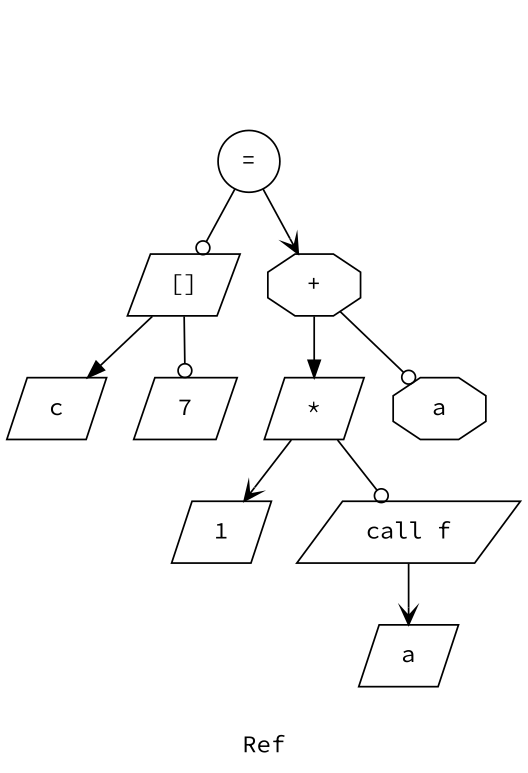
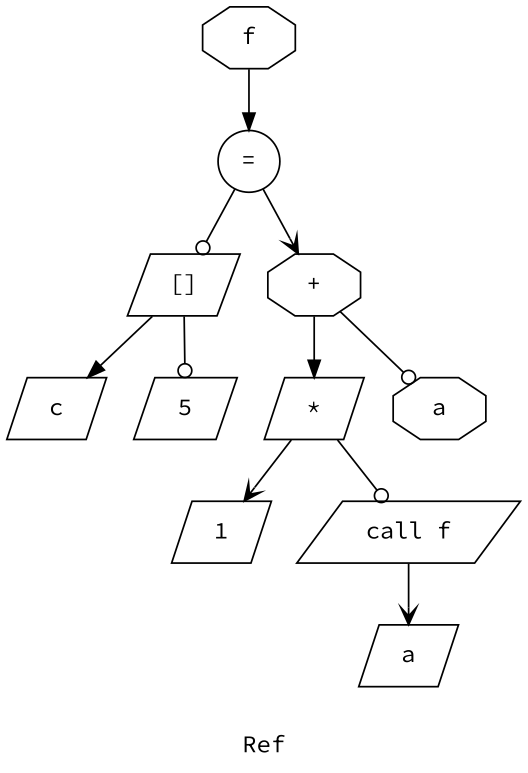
none -> (249, 38)
(185, 409) -> (185, 409)
